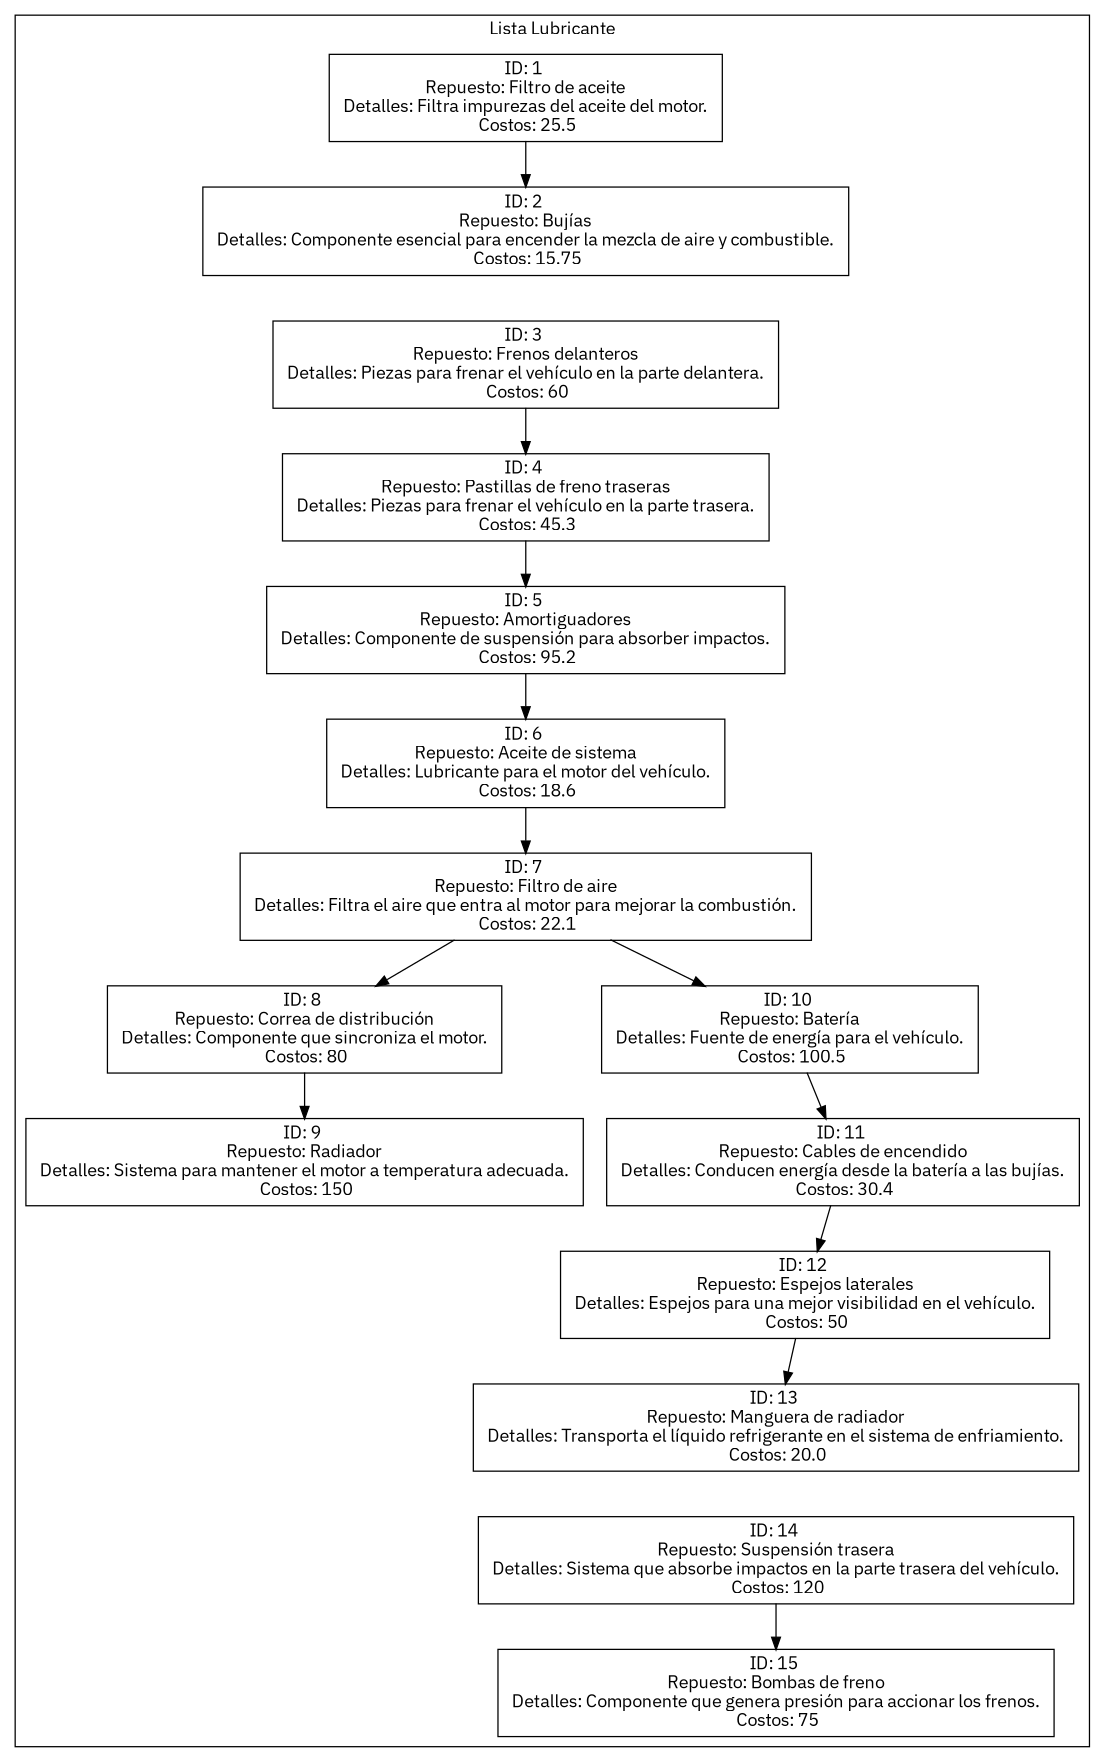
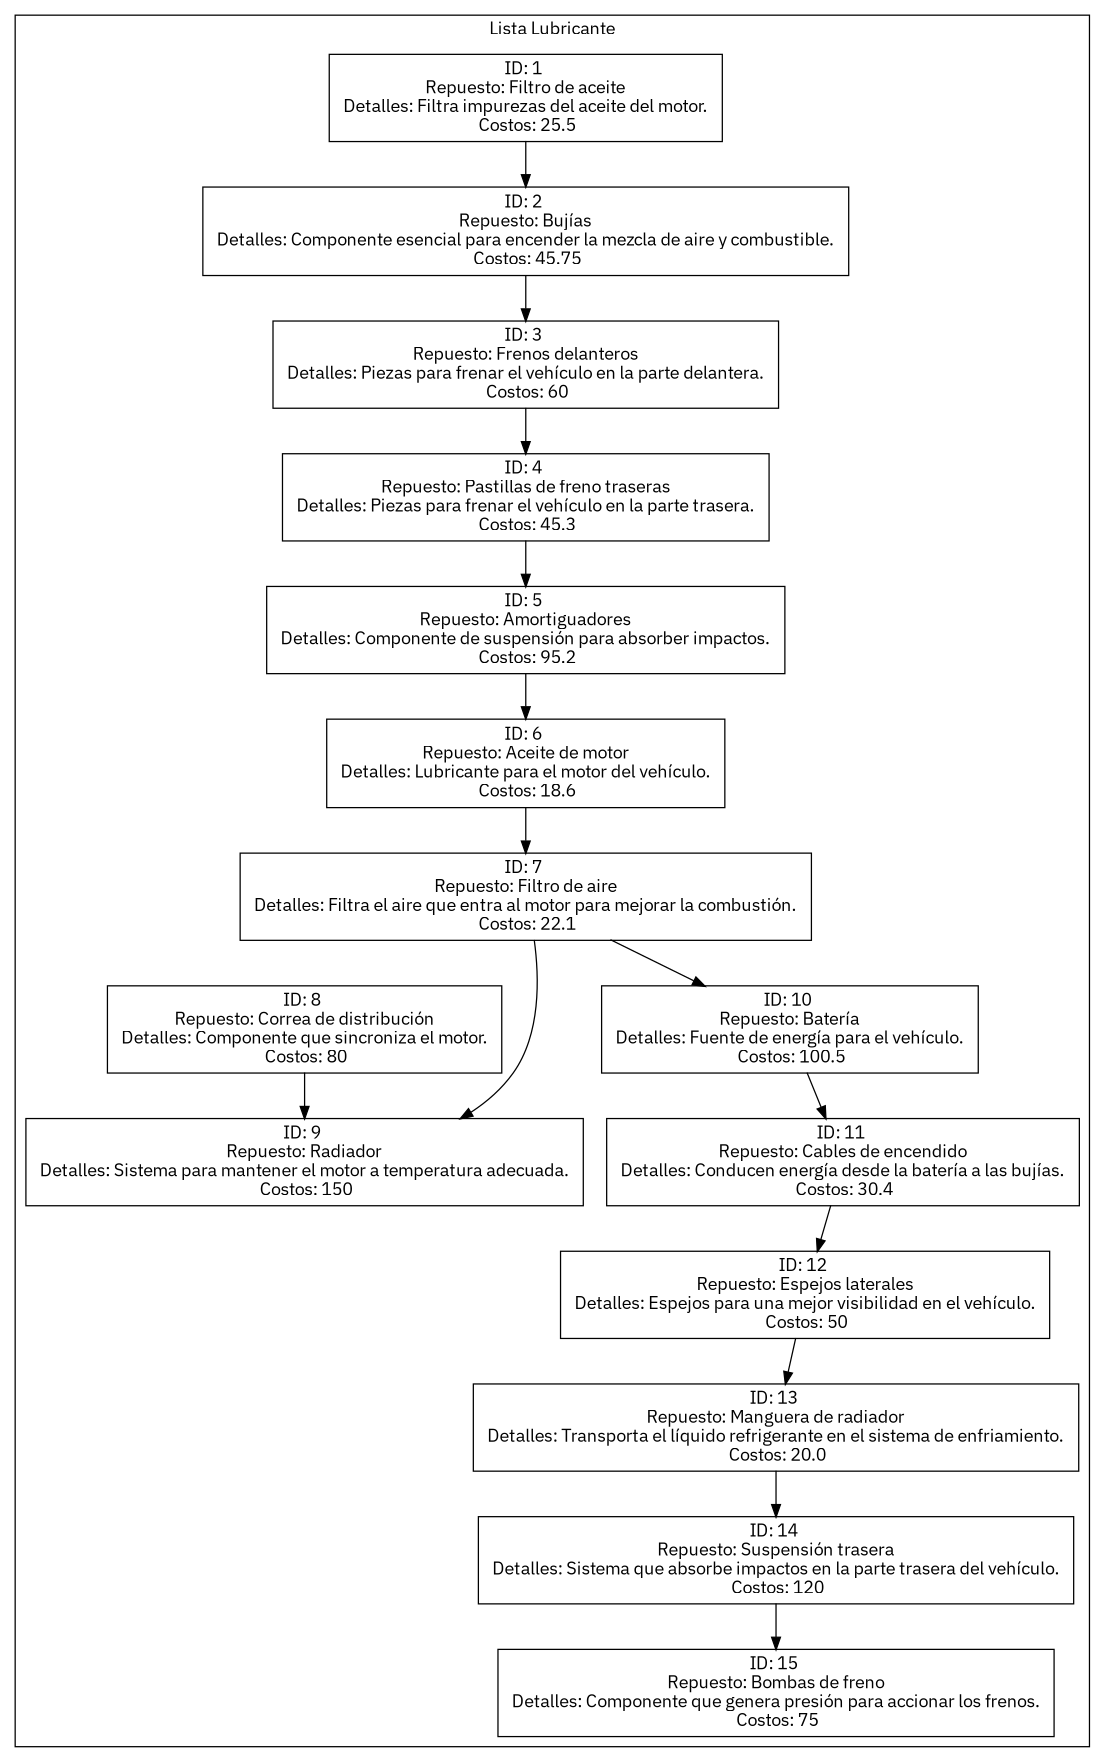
(526, 259) -> (526, 259)
none -> (526, 292)
(526, 753) -> (526, 753)
(421, 960) -> (530, 1037)
none -> (776, 1488)
